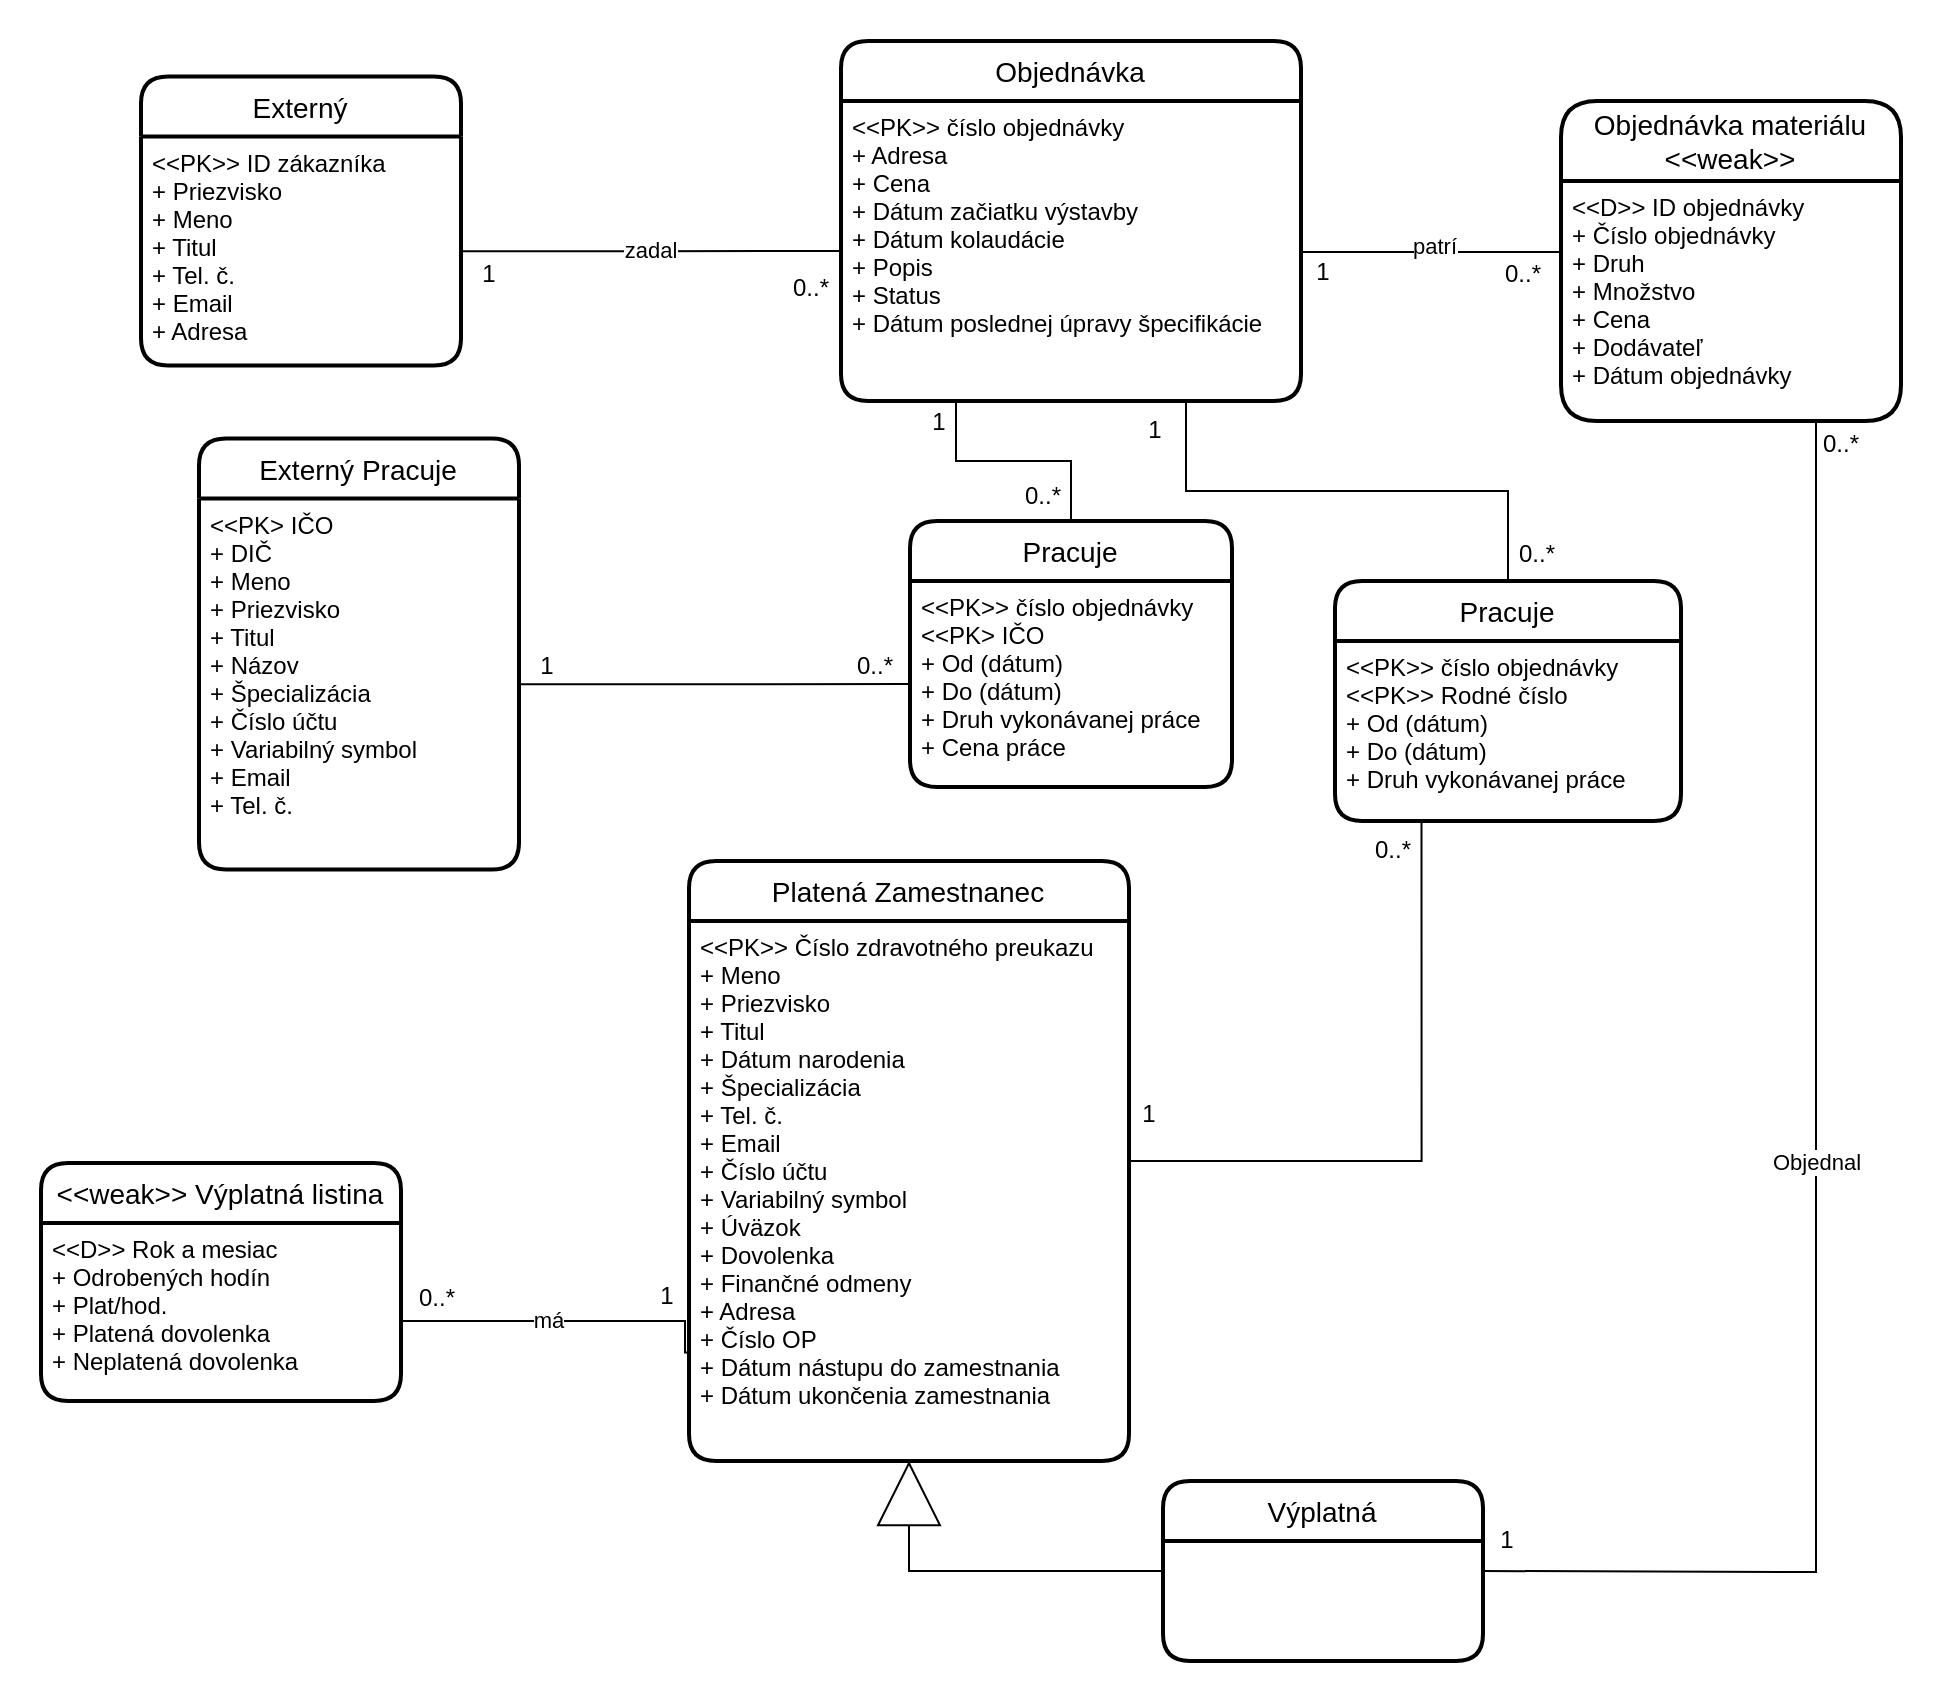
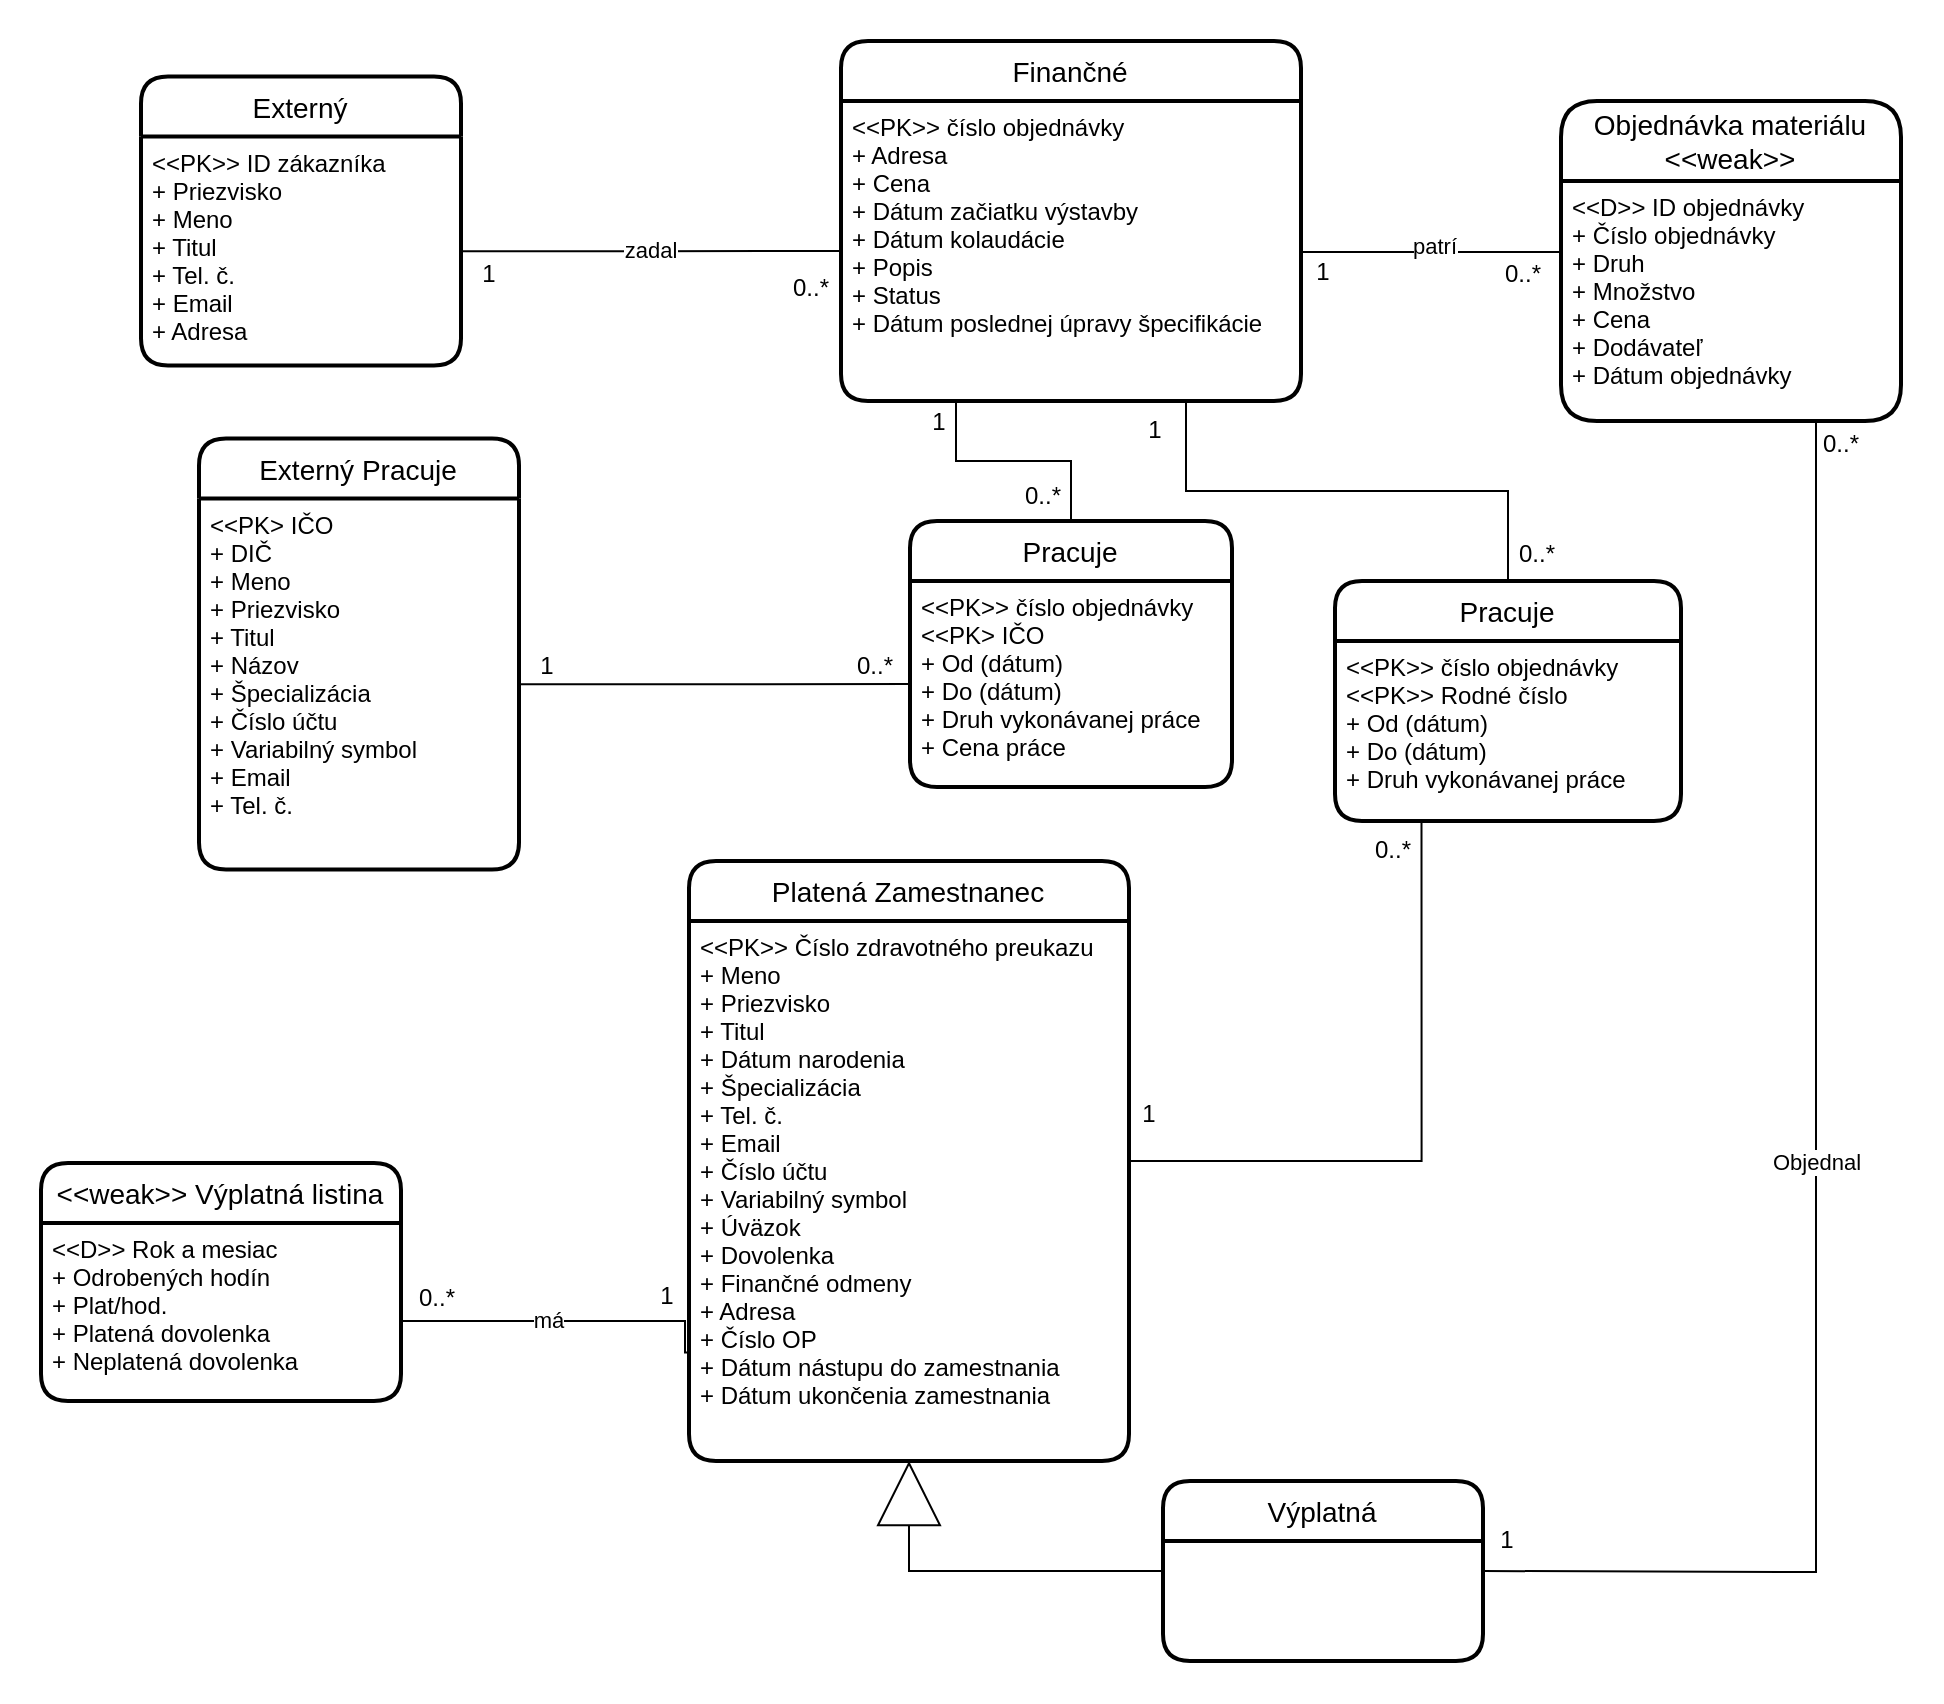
(1070, 73) -> (1070, 73)
